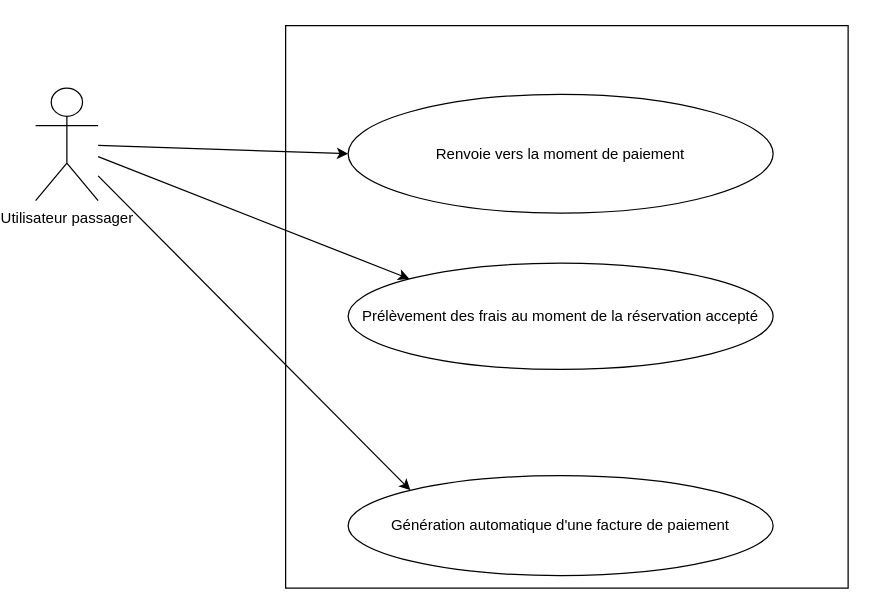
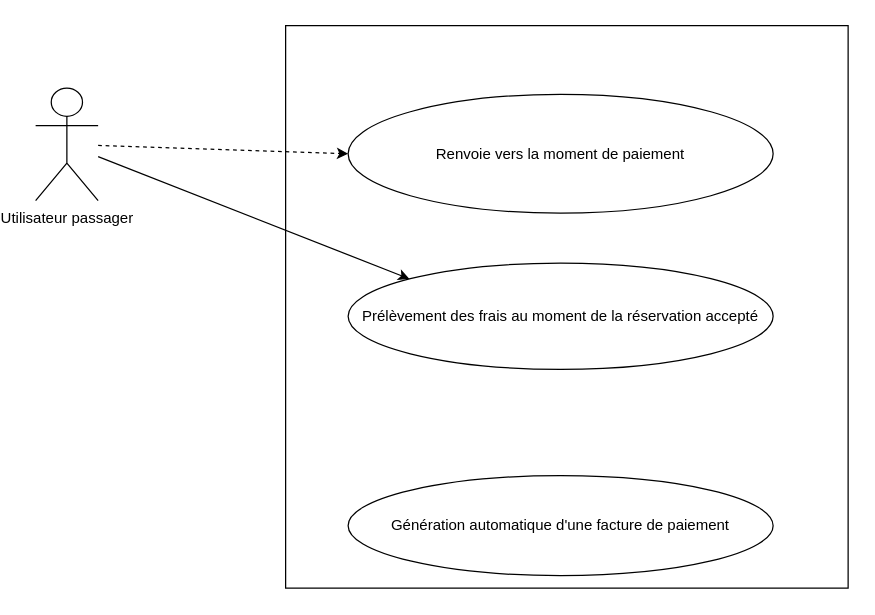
(219, 149) -> (219, 149)
(251, 330) -> none
